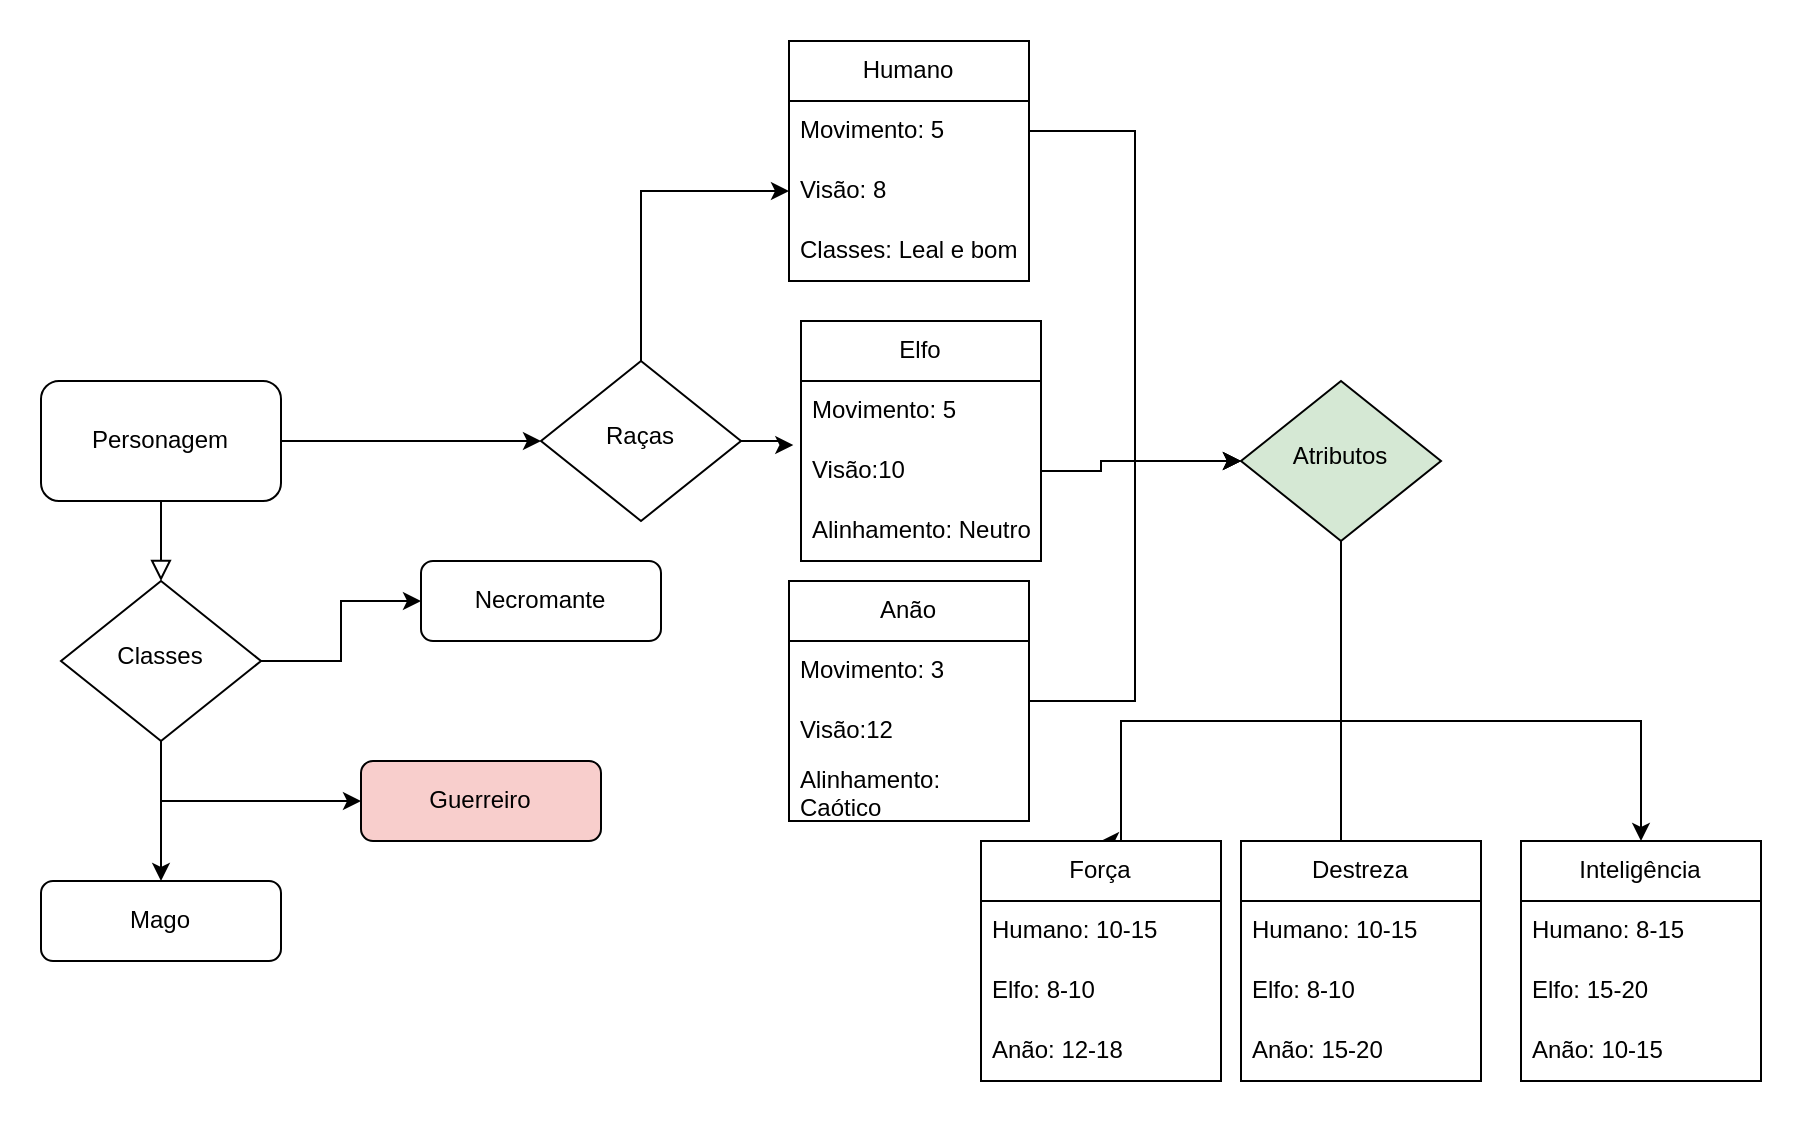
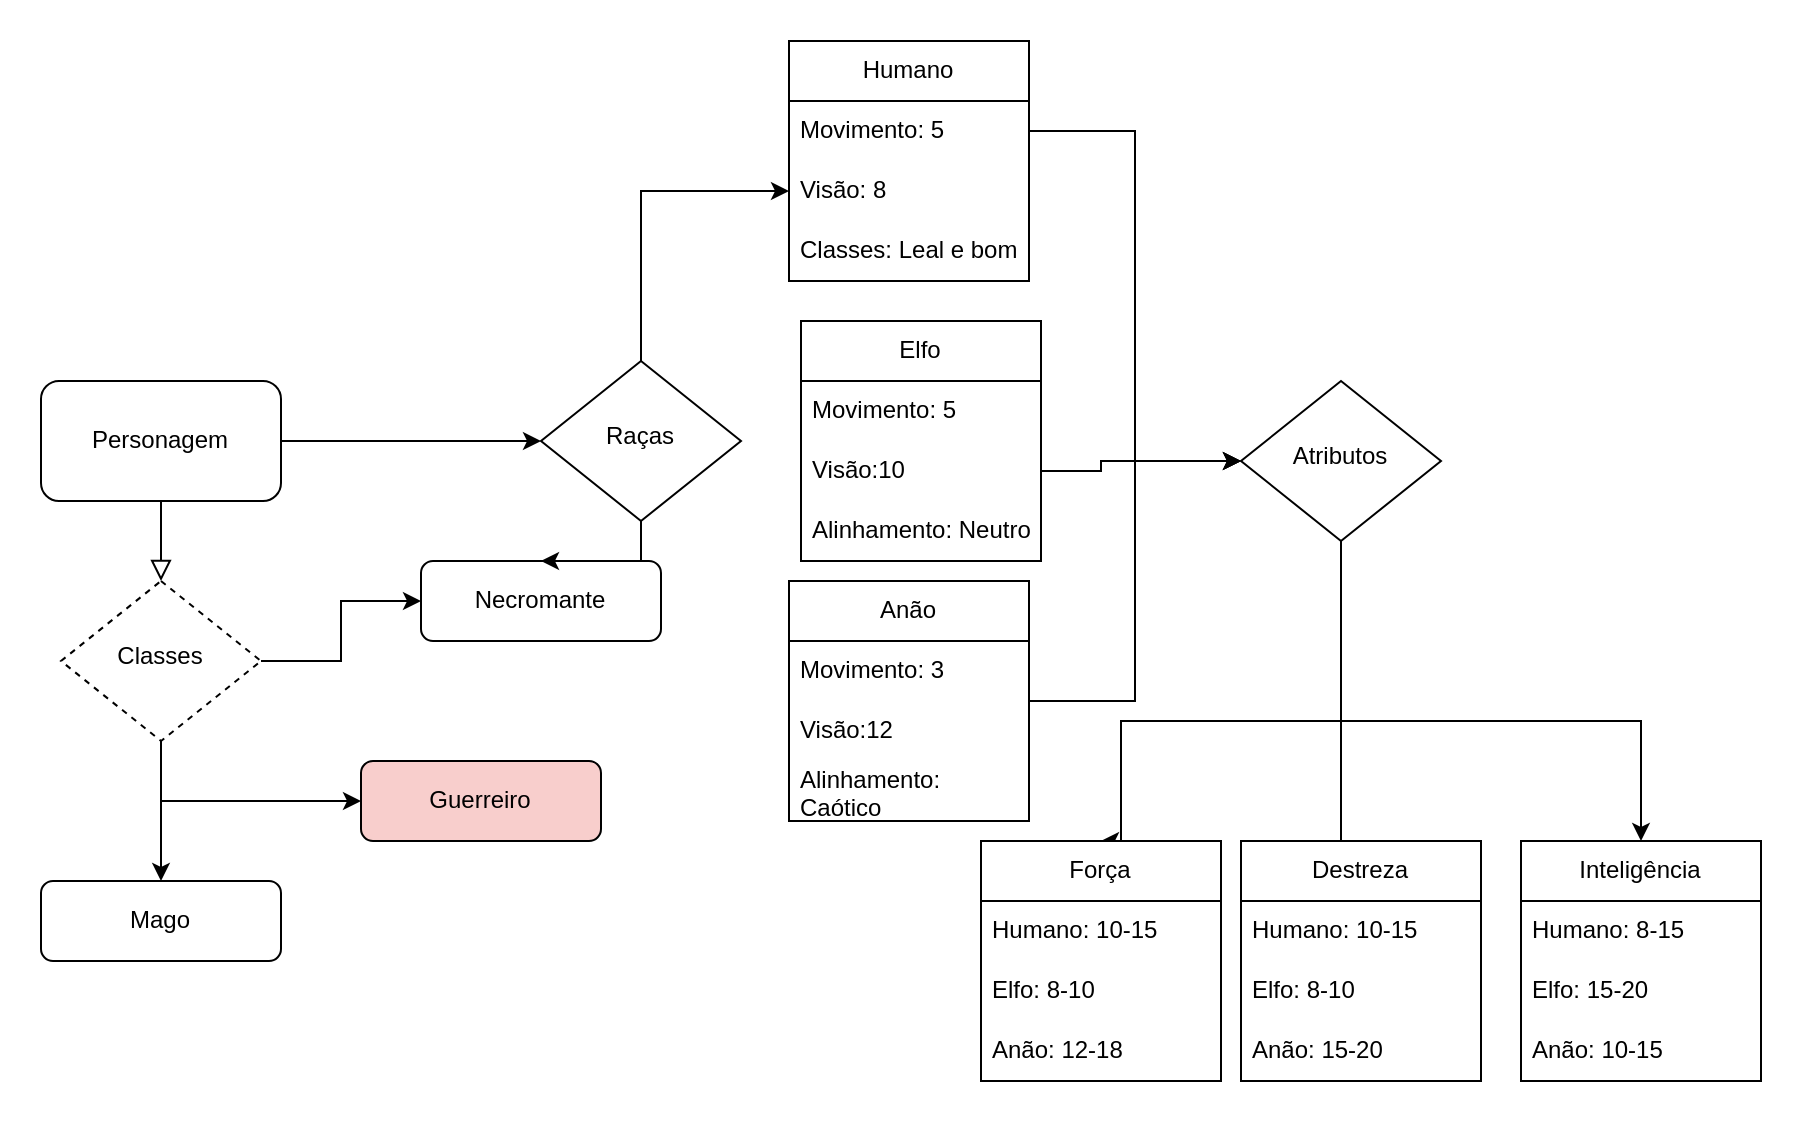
(763, 441) -> (641, 542)
(1341, 461) -> (1341, 461)
(161, 661) -> (161, 661)
